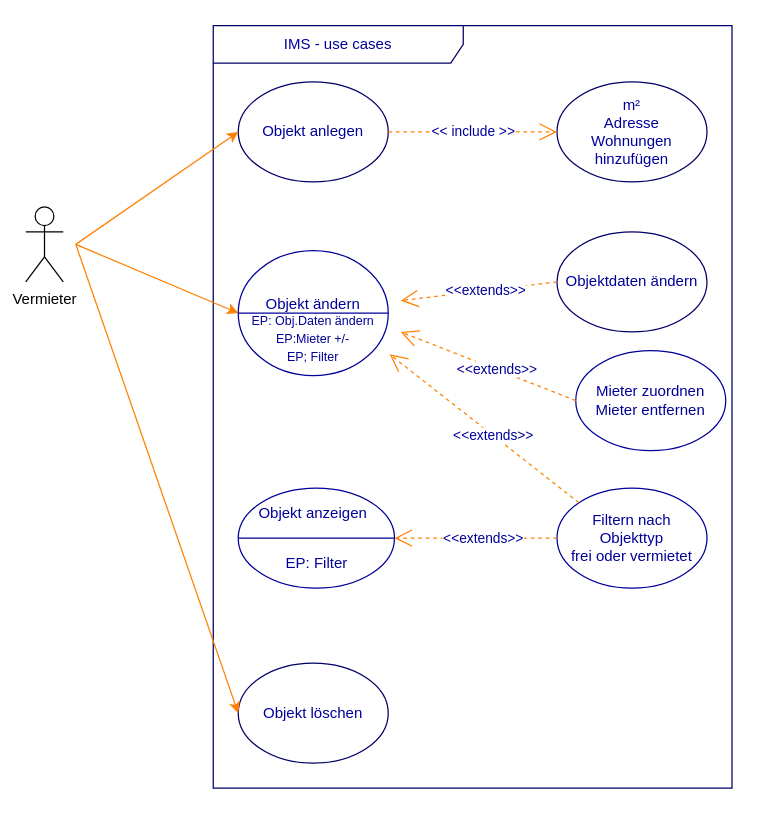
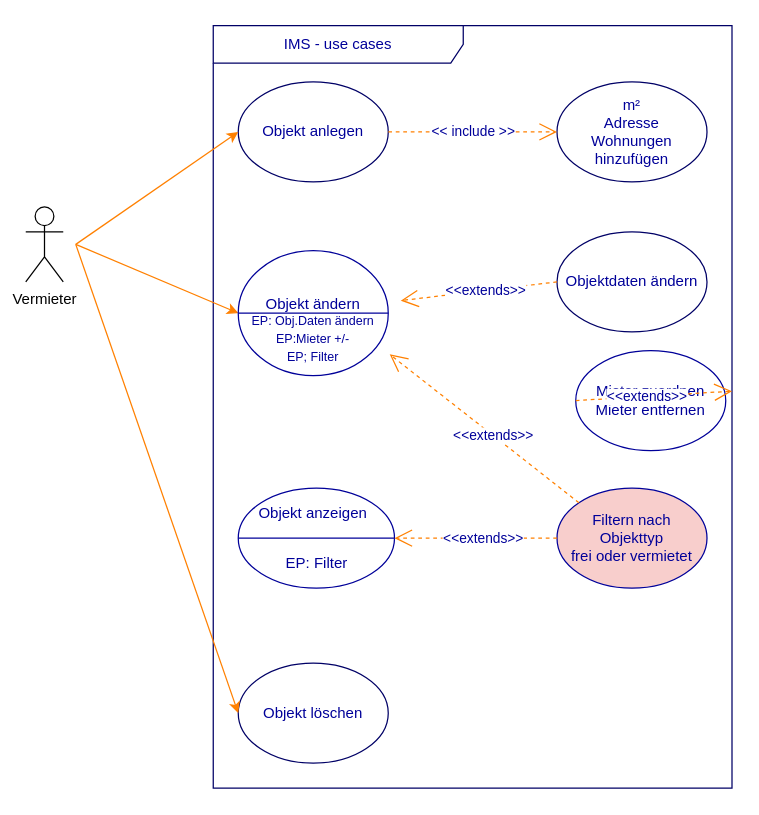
(529, 382) -> (652, 396)
(632, 538) -> (632, 538)
